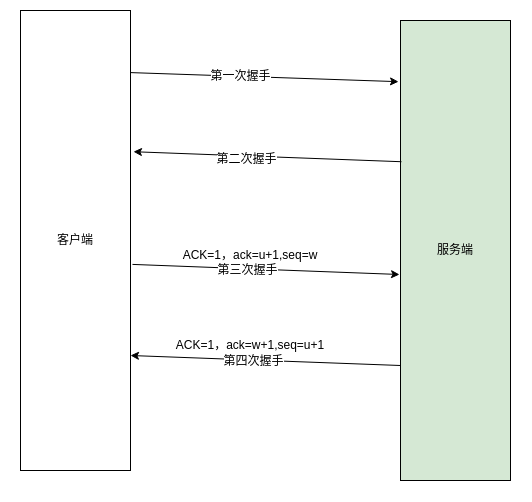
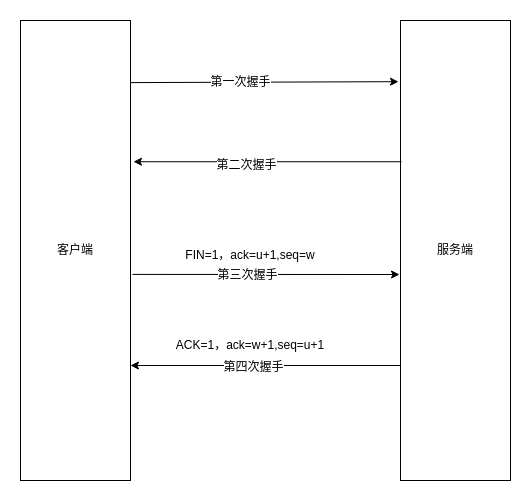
(76, 241) -> (76, 251)
(456, 251) -> (456, 251)
(251, 256) -> (251, 256)
